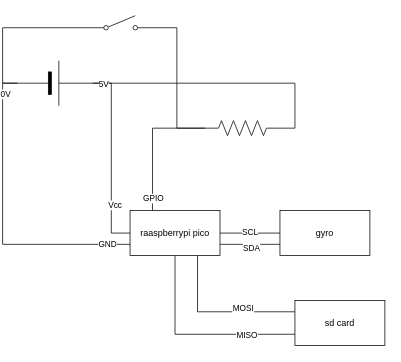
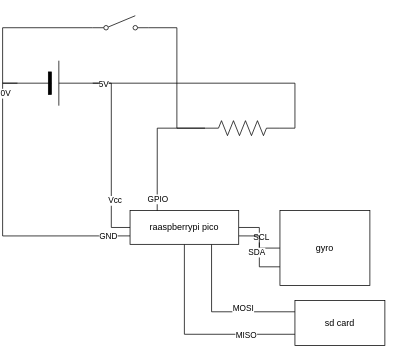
(175, 233) -> (185, 227)
(325, 233) -> (325, 248)
